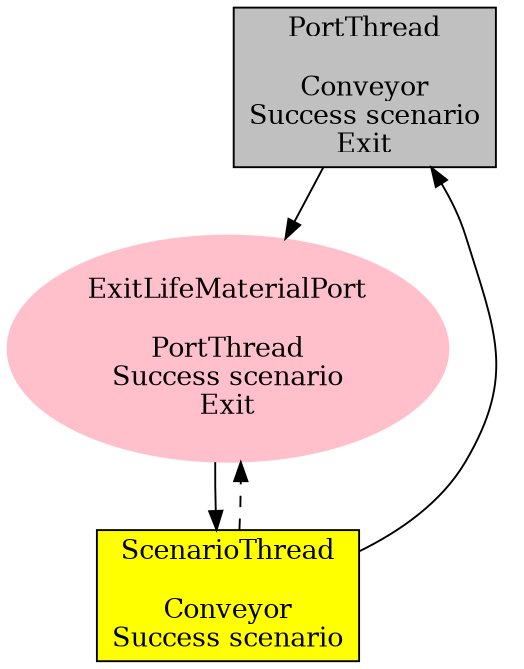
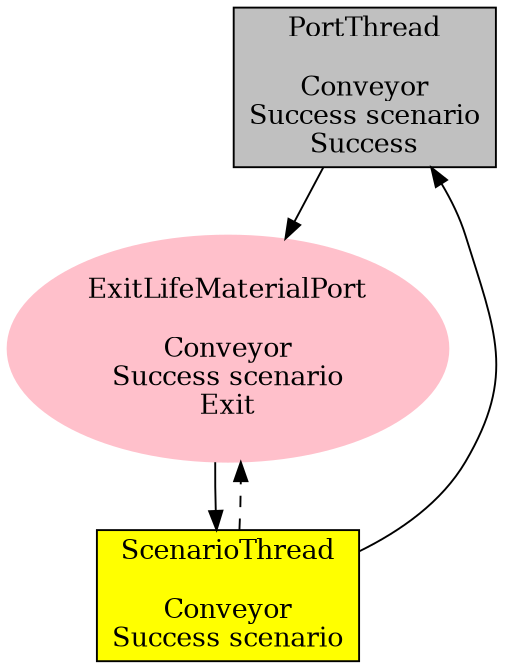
(365, 87) -> (365, 87)
(228, 349) -> (228, 349)
